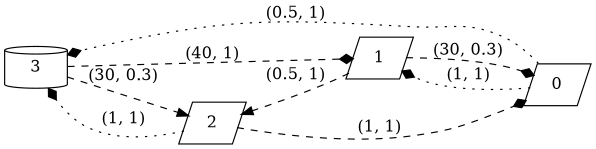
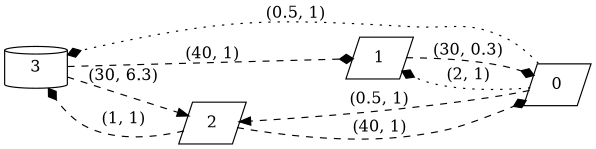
(468, 75) -> (468, 75)
(124, 76) -> (124, 76)
(301, 93) -> (391, 110)
(380, 127) -> (380, 127)
(114, 135) -> (114, 135)
